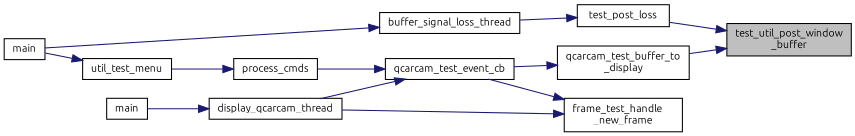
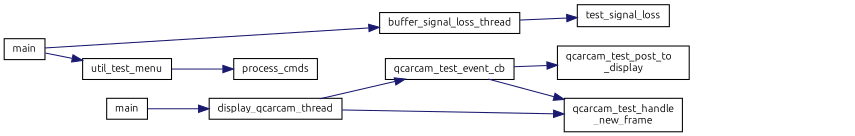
(623, 16) -> (623, 16)
(789, 40) -> none
(623, 63) -> (623, 63)
(346, 69) -> none
(623, 115) -> (623, 115)
